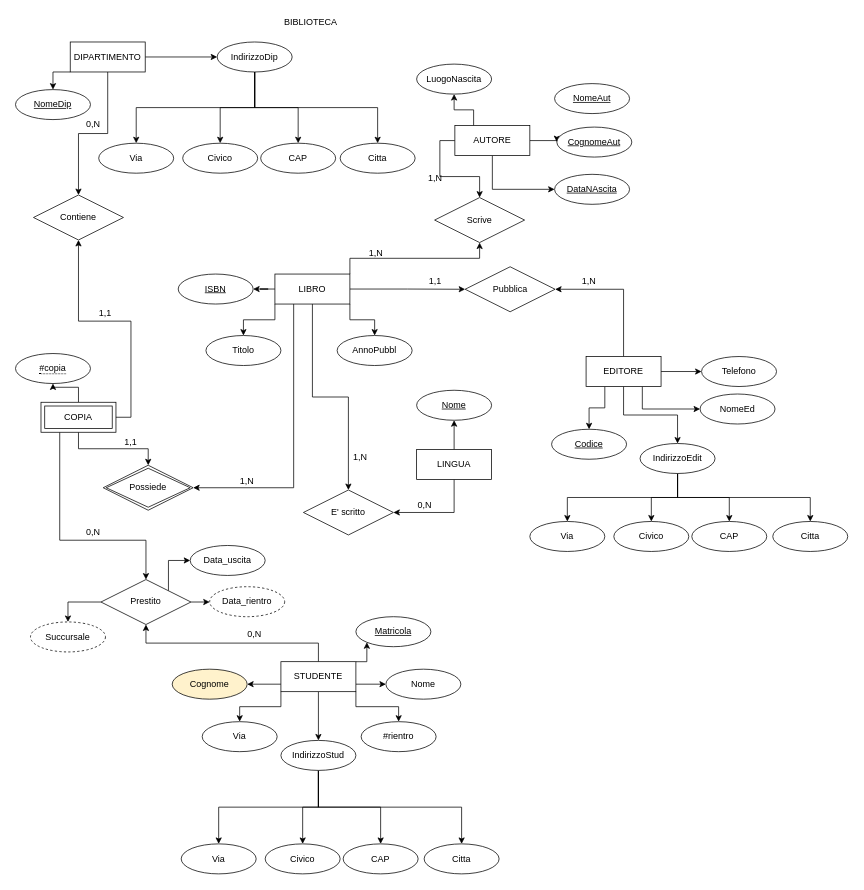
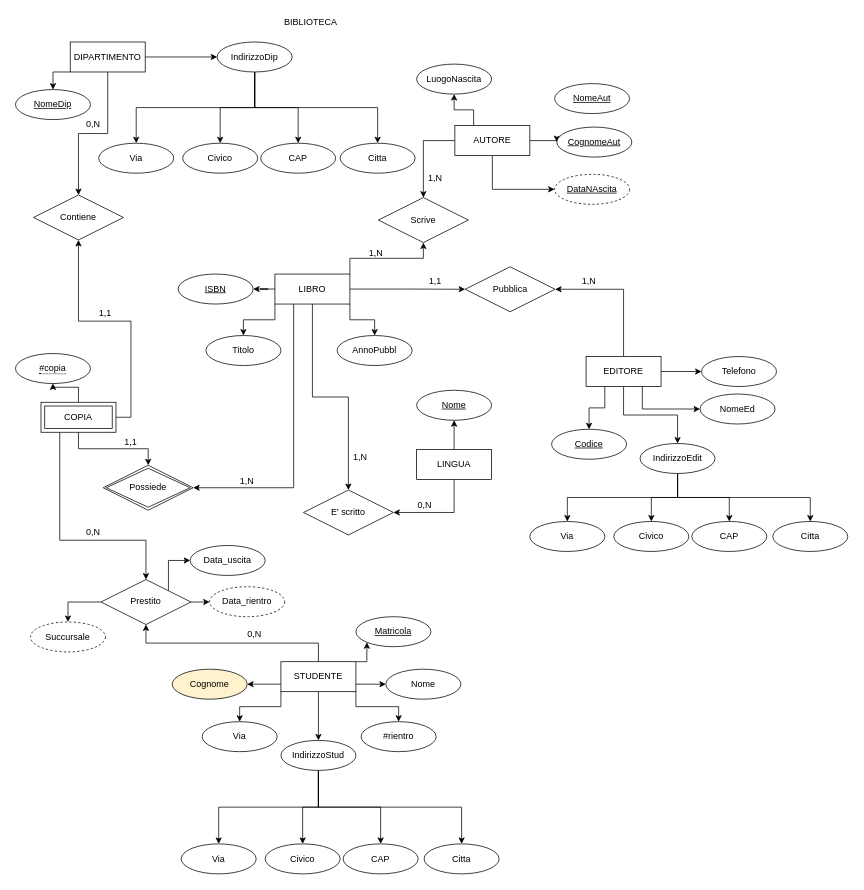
(592, 189) -> (592, 189)
(480, 220) -> (423, 220)
